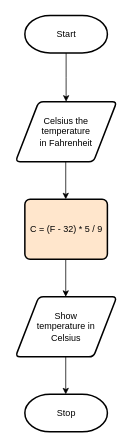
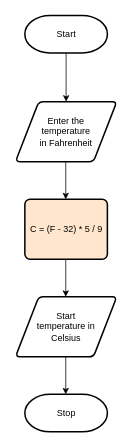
(66, 132) -> (66, 132)
(66, 327) -> (66, 327)
